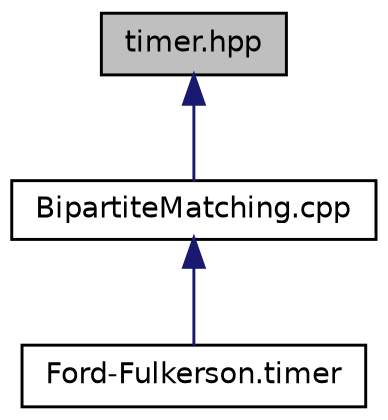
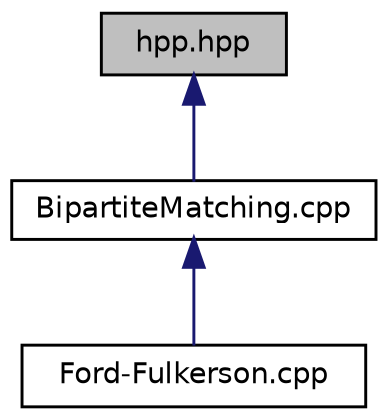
(194, 44) -> (194, 44)
(194, 376) -> (194, 376)
